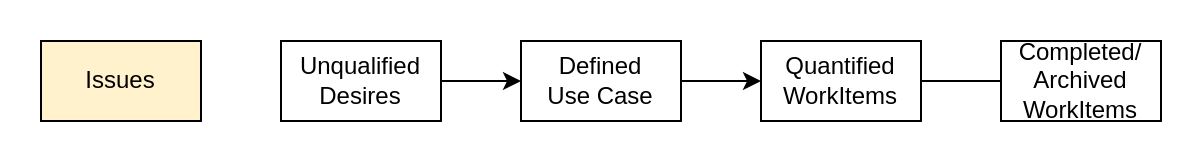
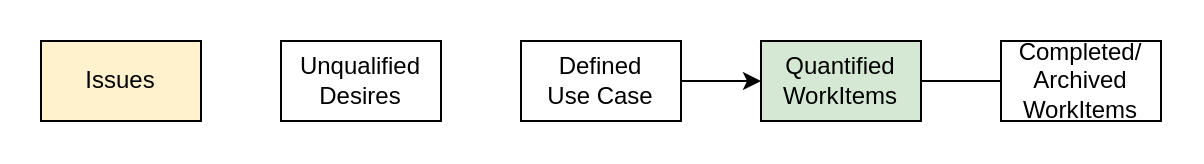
(474, 81) -> none
(841, 81) -> (841, 81)
